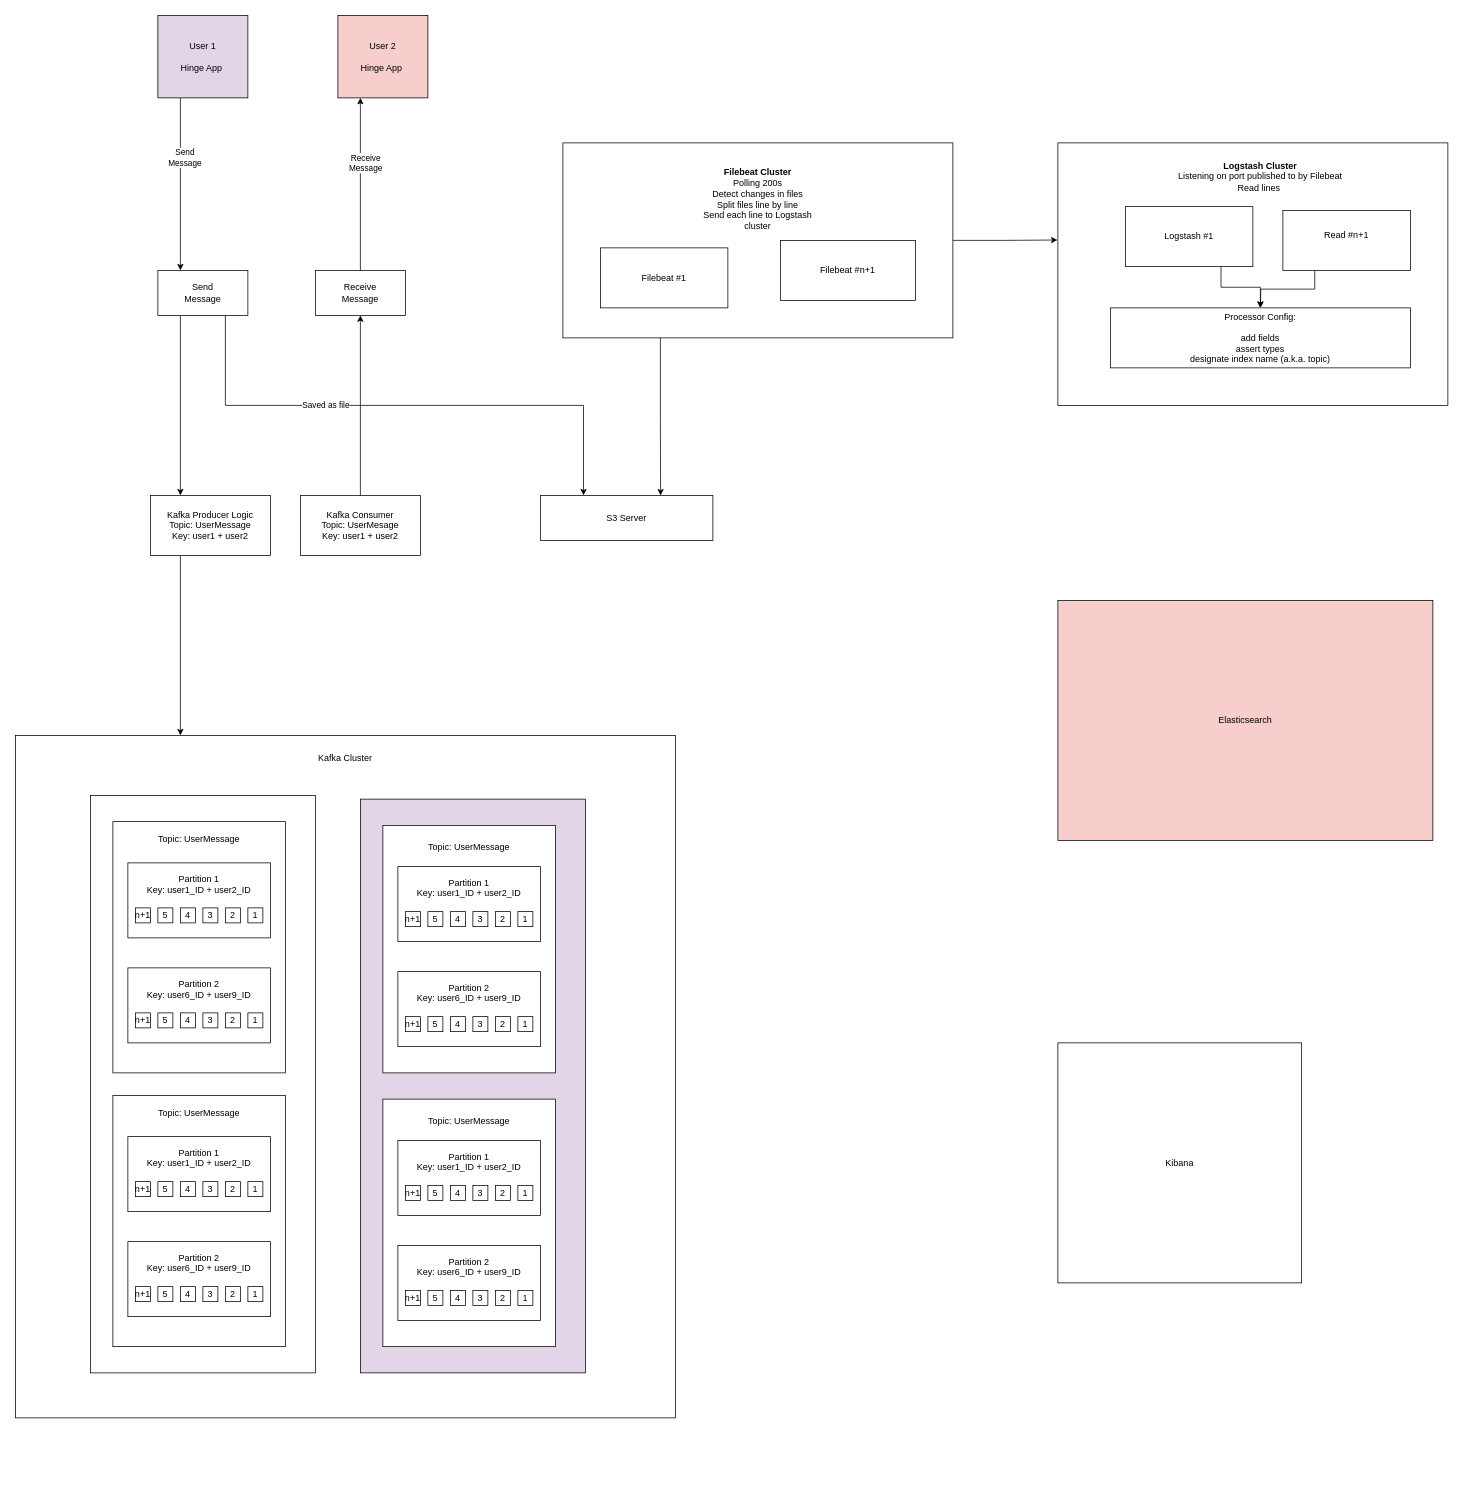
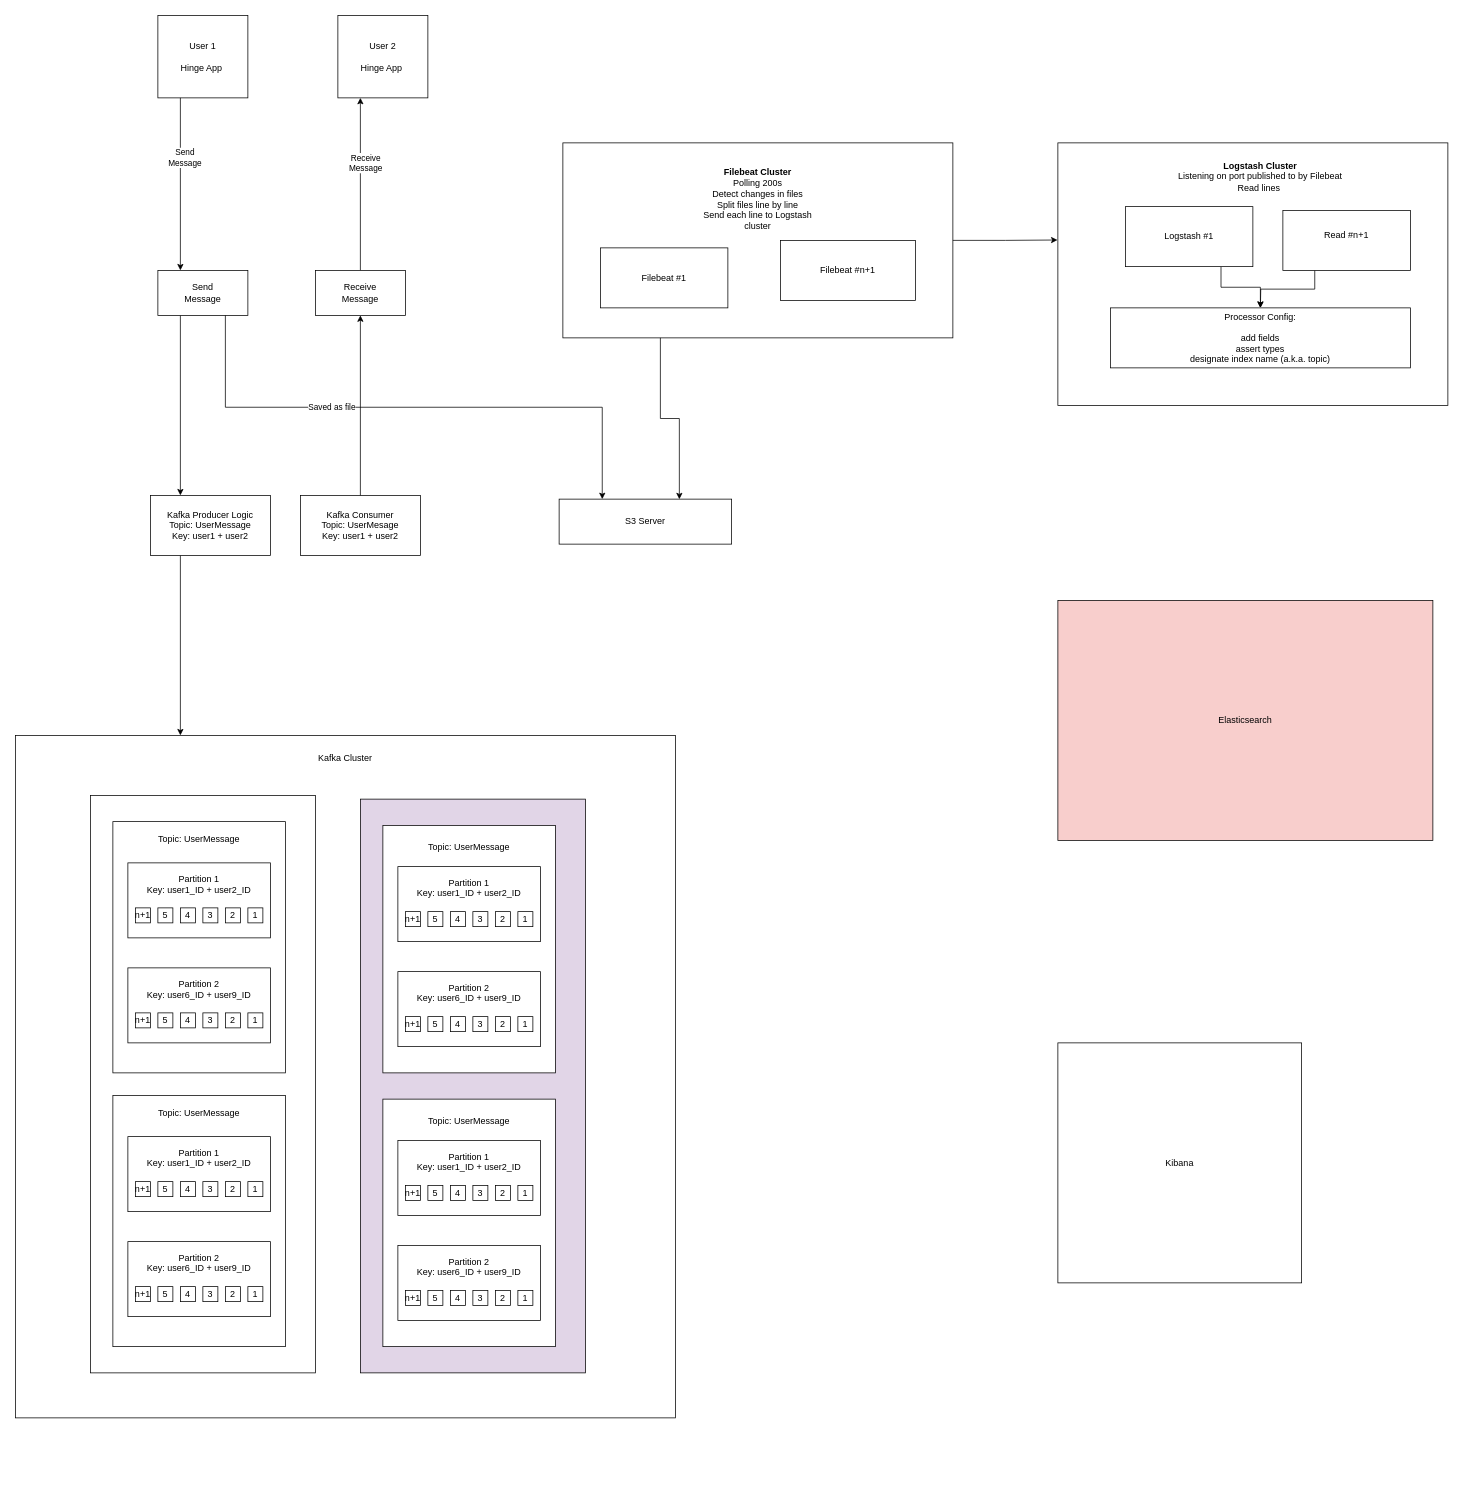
(203, 57) -> (203, 57)
(383, 57) -> (383, 57)
(627, 518) -> (645, 522)
